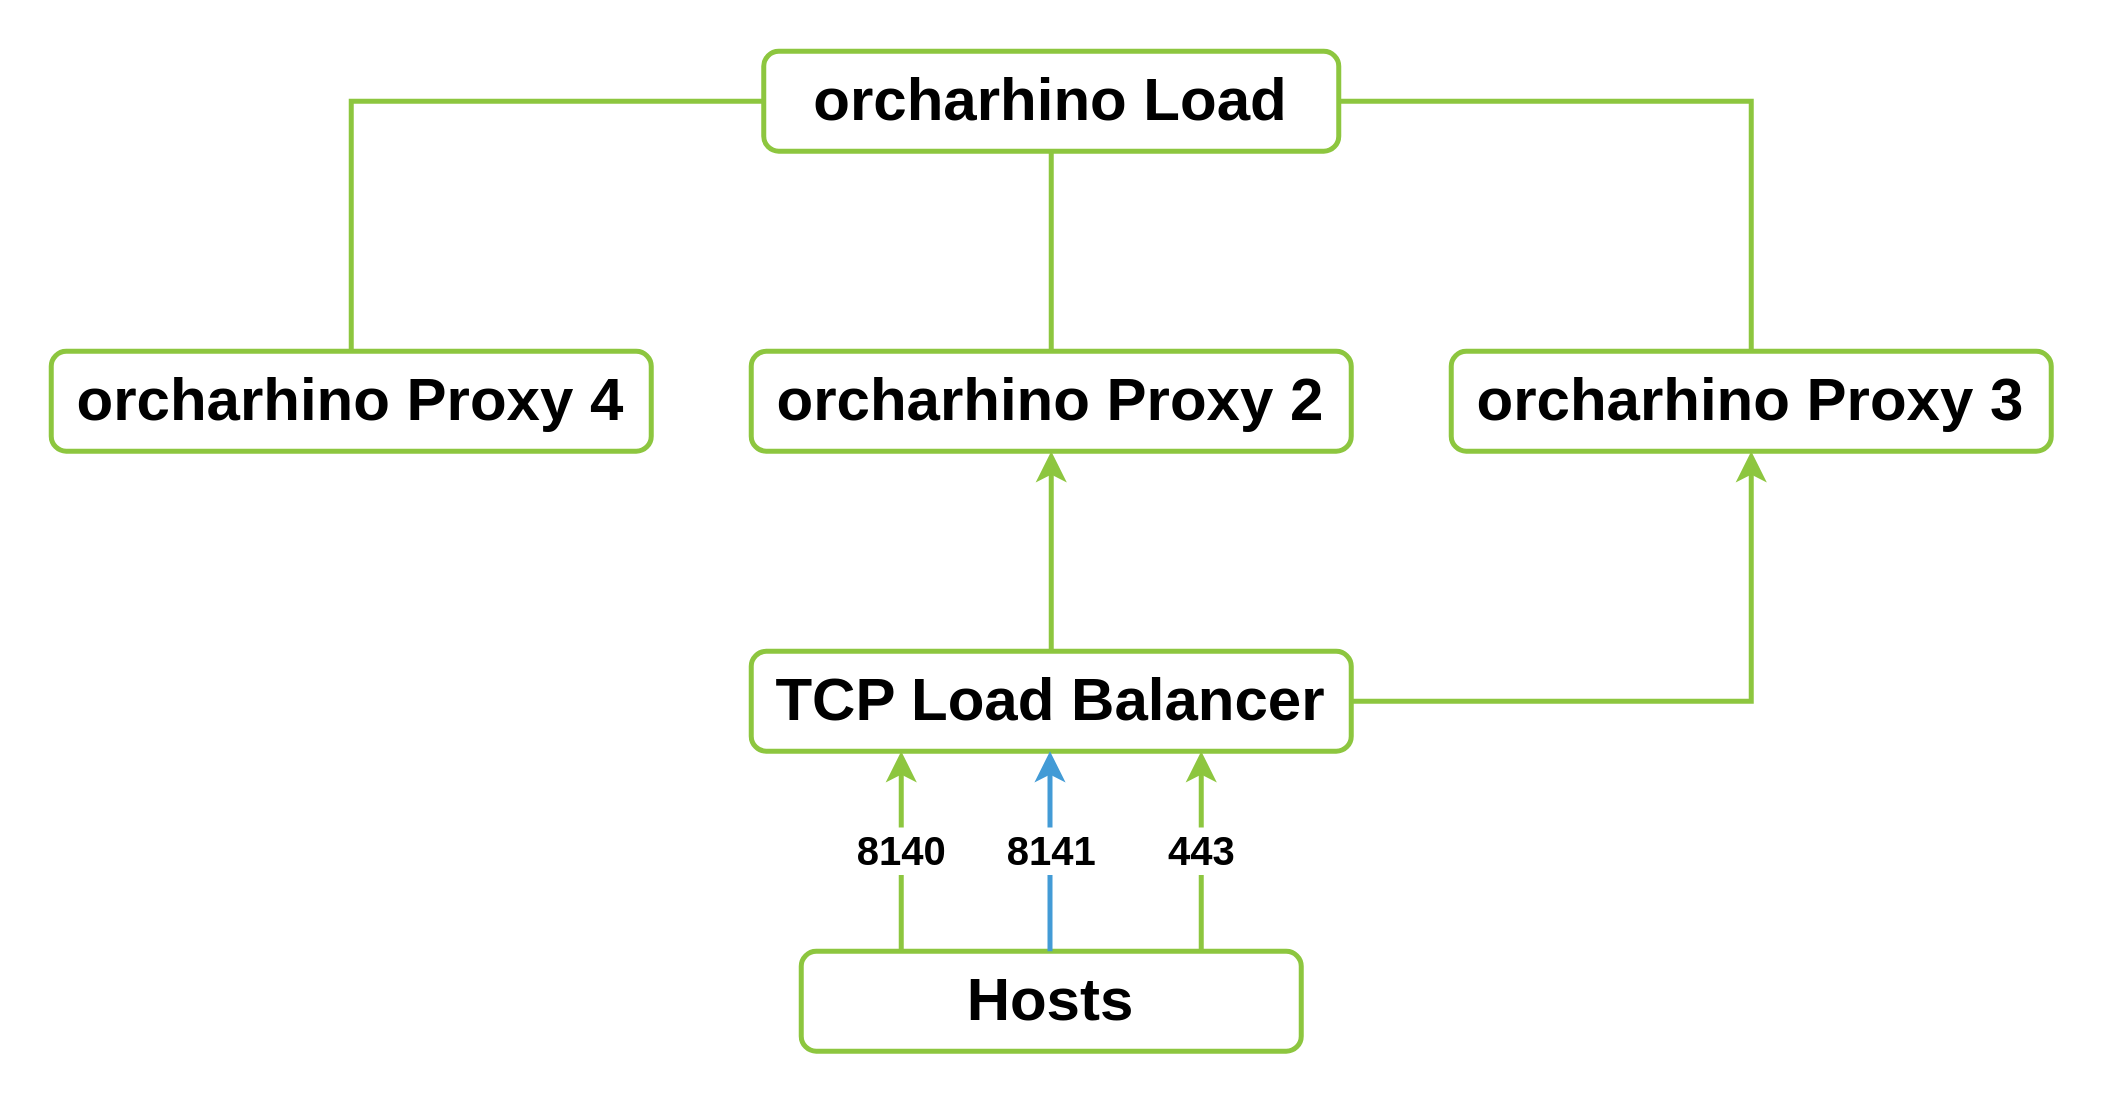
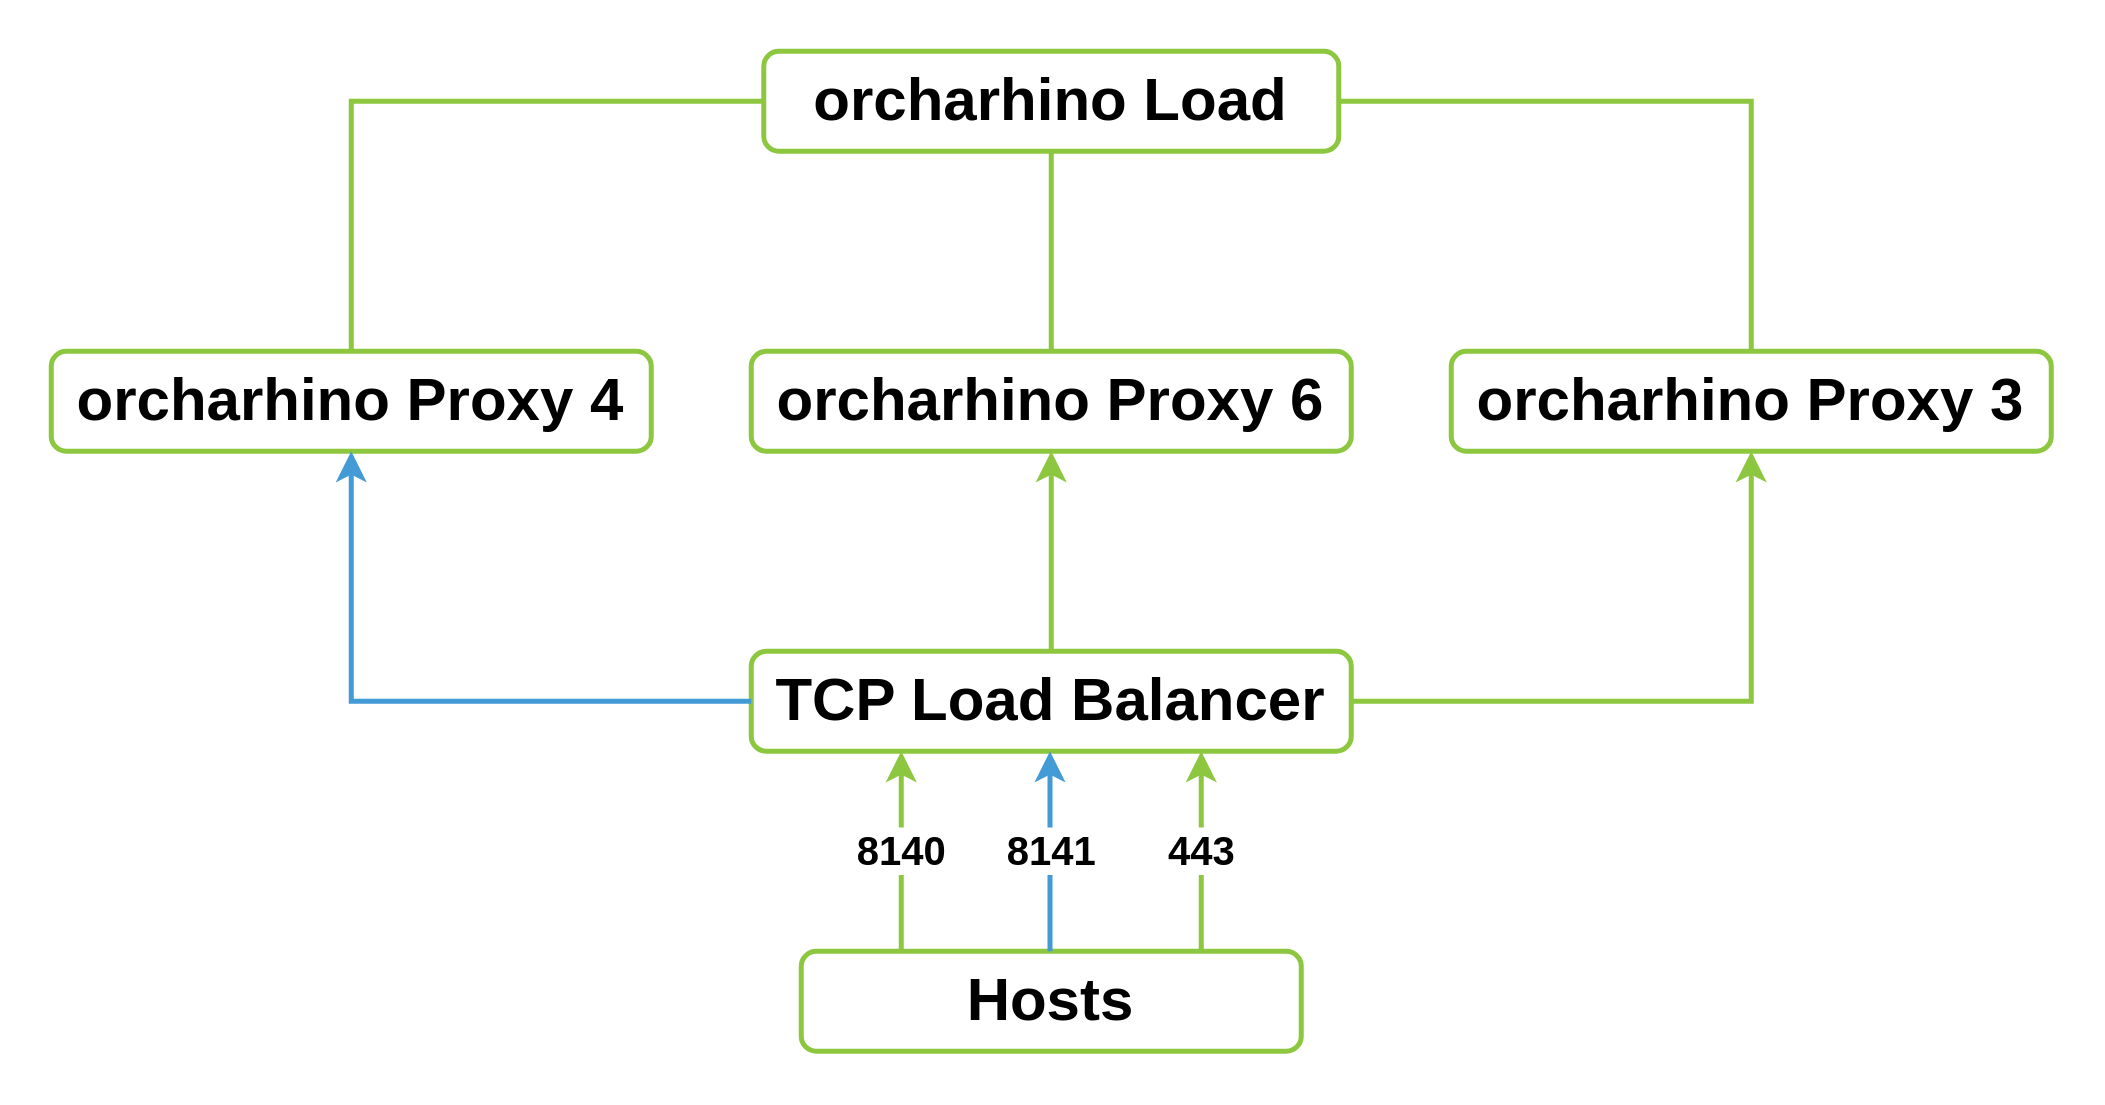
(1051, 401) -> (1051, 401)
none -> (437, 701)
